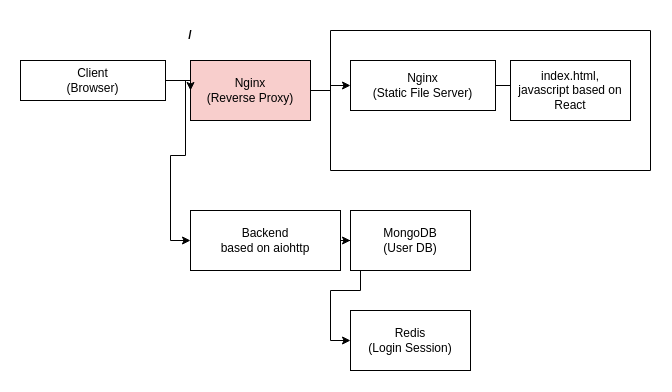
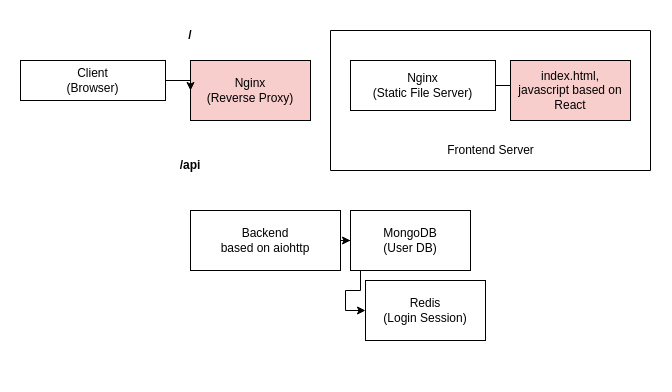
(320, 91) -> none
(571, 91) -> (571, 91)
none -> (491, 151)
(171, 160) -> none
none -> (191, 166)
(411, 341) -> (426, 311)
